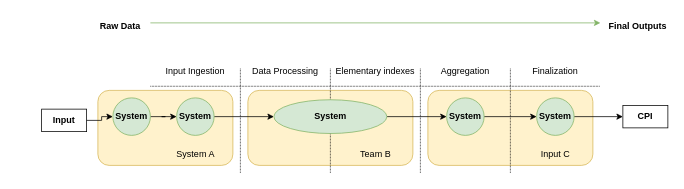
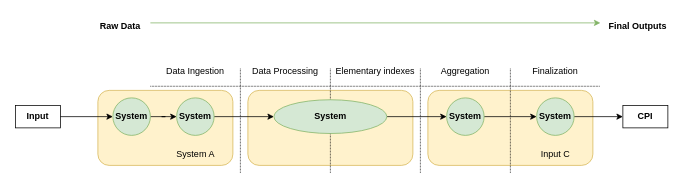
(195, 72) -> (195, 72)
(64, 120) -> (38, 117)
(375, 154) -> none
